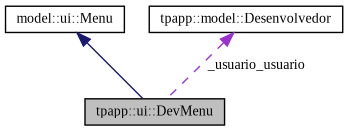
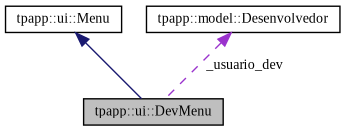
(65, 19) -> (64, 19)
(255, 66) -> (243, 66)
